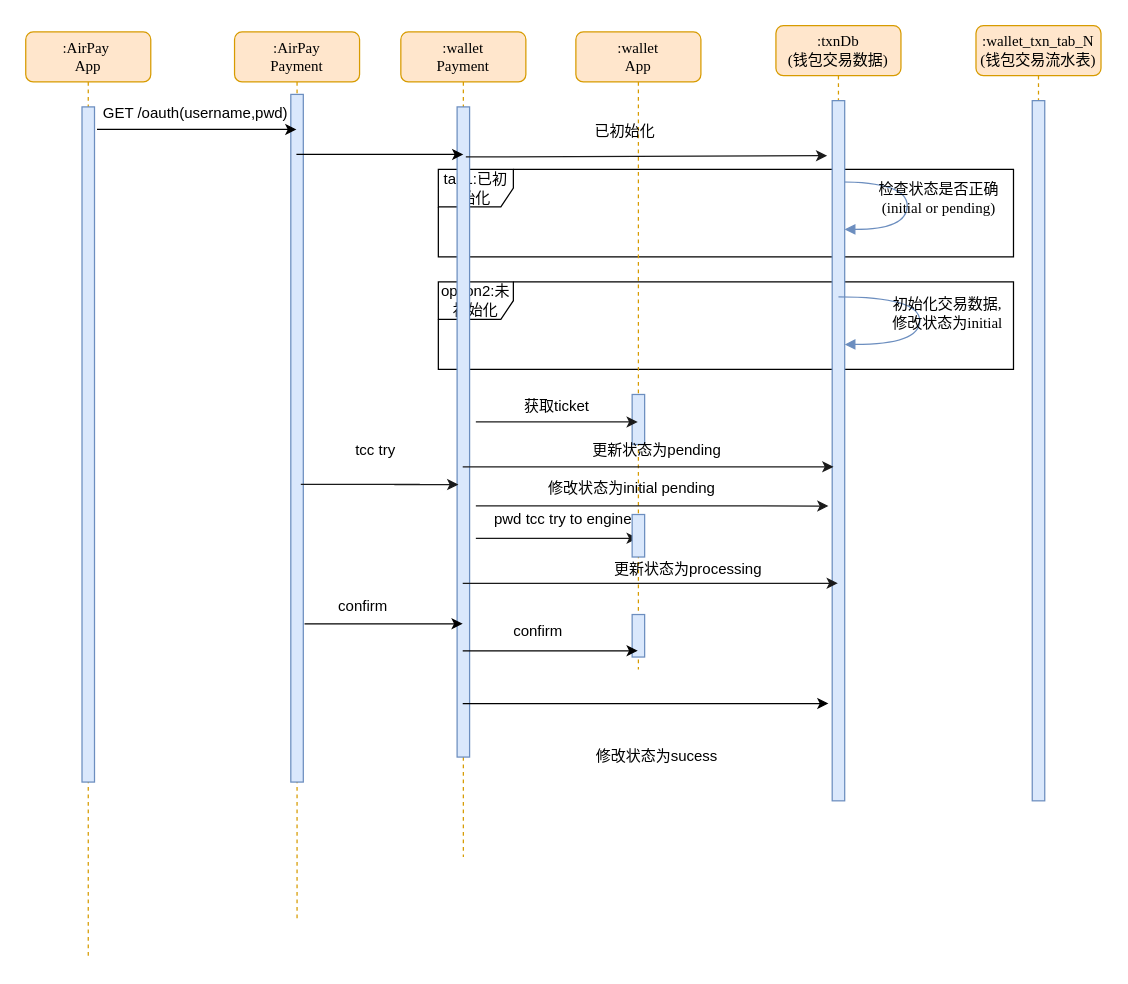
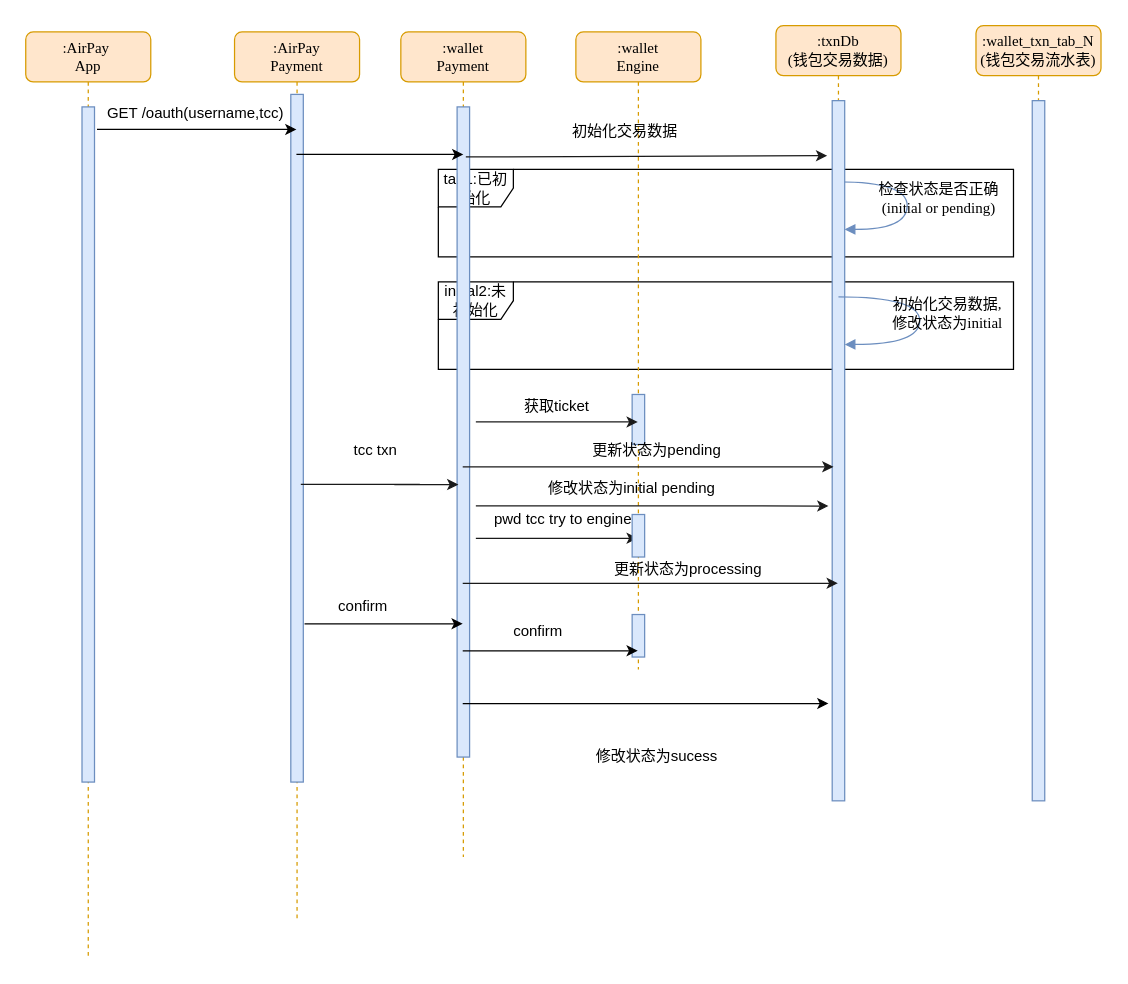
(638, 57) -> (638, 57)
(196, 113) -> (196, 113)
(625, 132) -> (625, 132)
(476, 301) -> (476, 301)
(376, 451) -> (376, 451)
